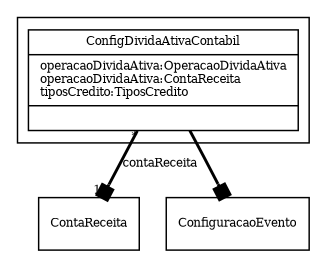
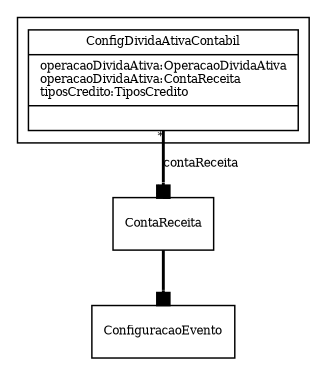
(204, 157) -> (163, 270)
